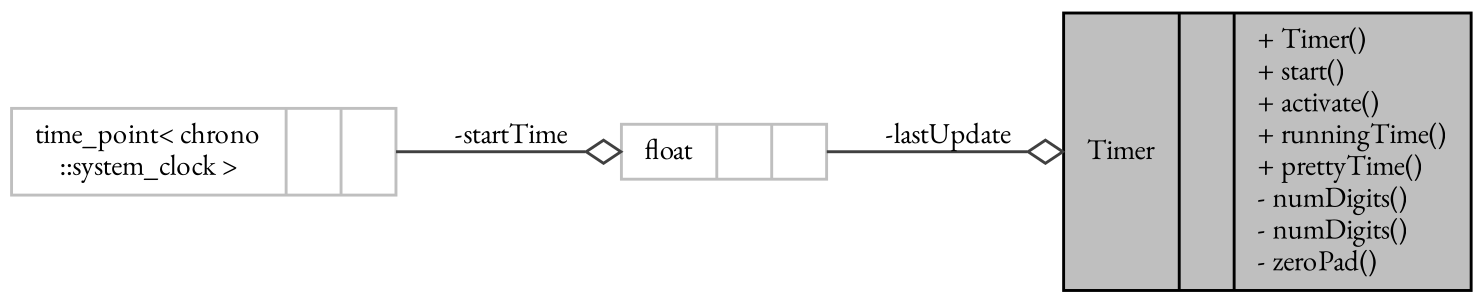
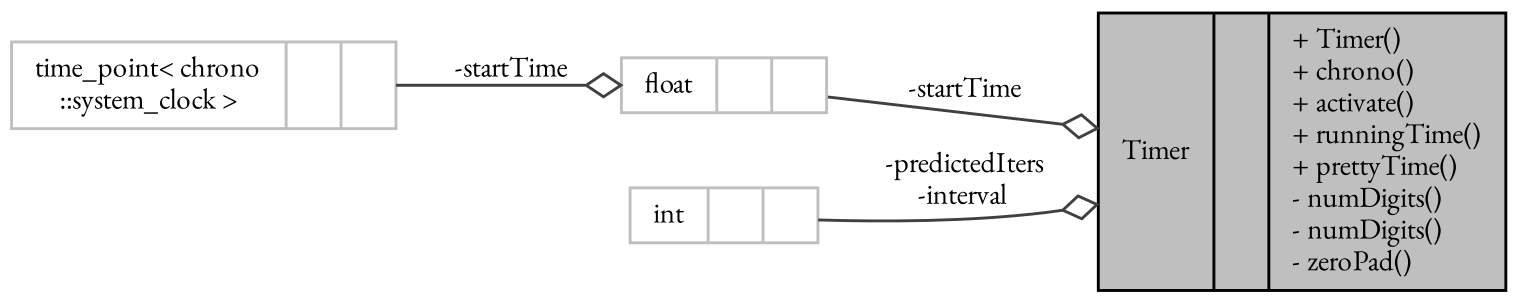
(1302, 71) -> (1354, 71)
(945, 136) -> (962, 90)
none -> (724, 215)
